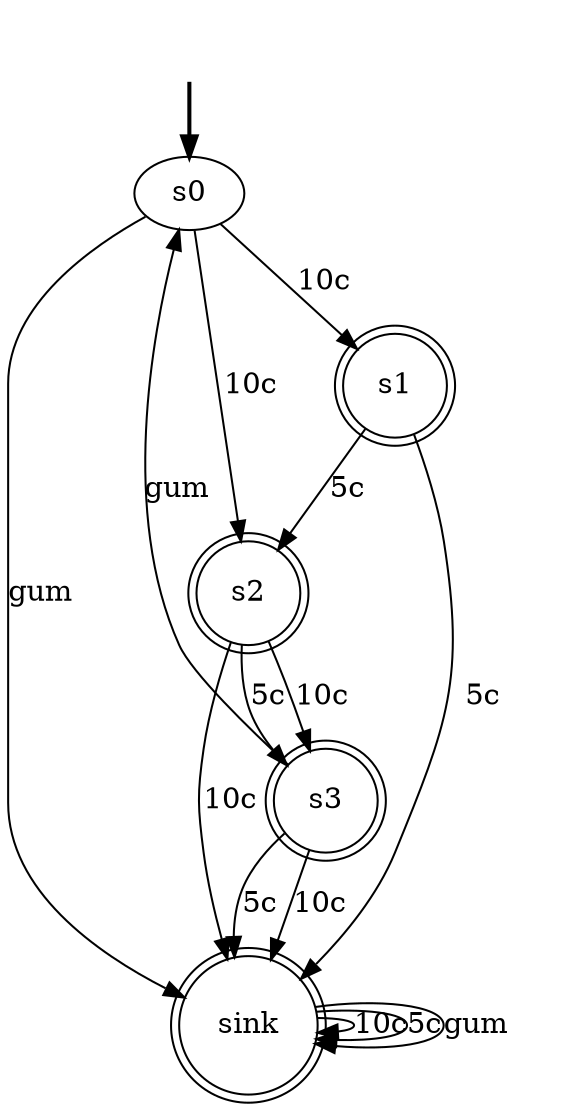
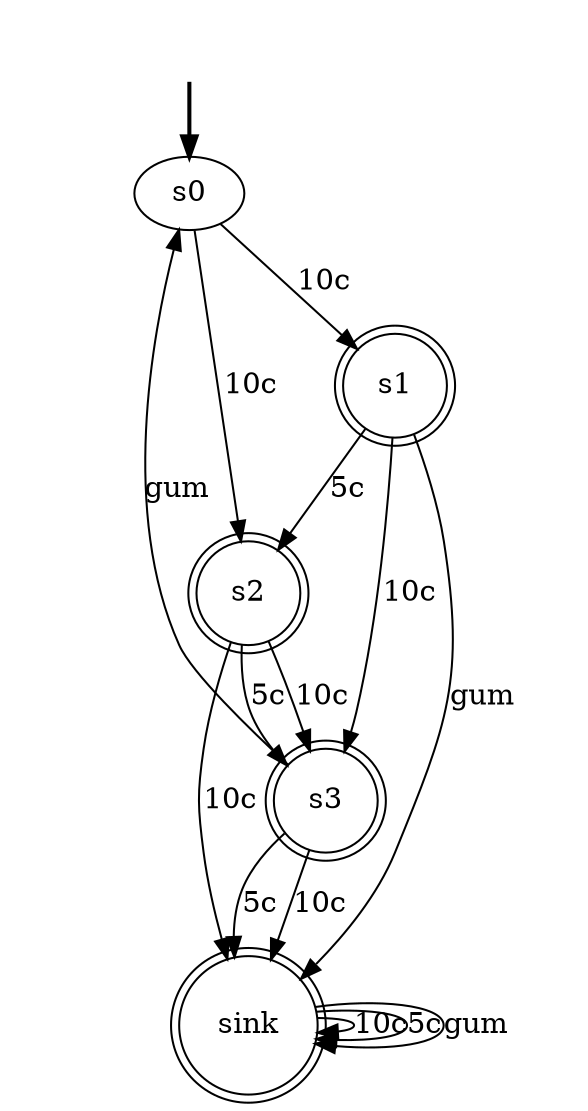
none -> (378, 586)
(8, 608) -> none
(483, 697) -> (483, 697)
